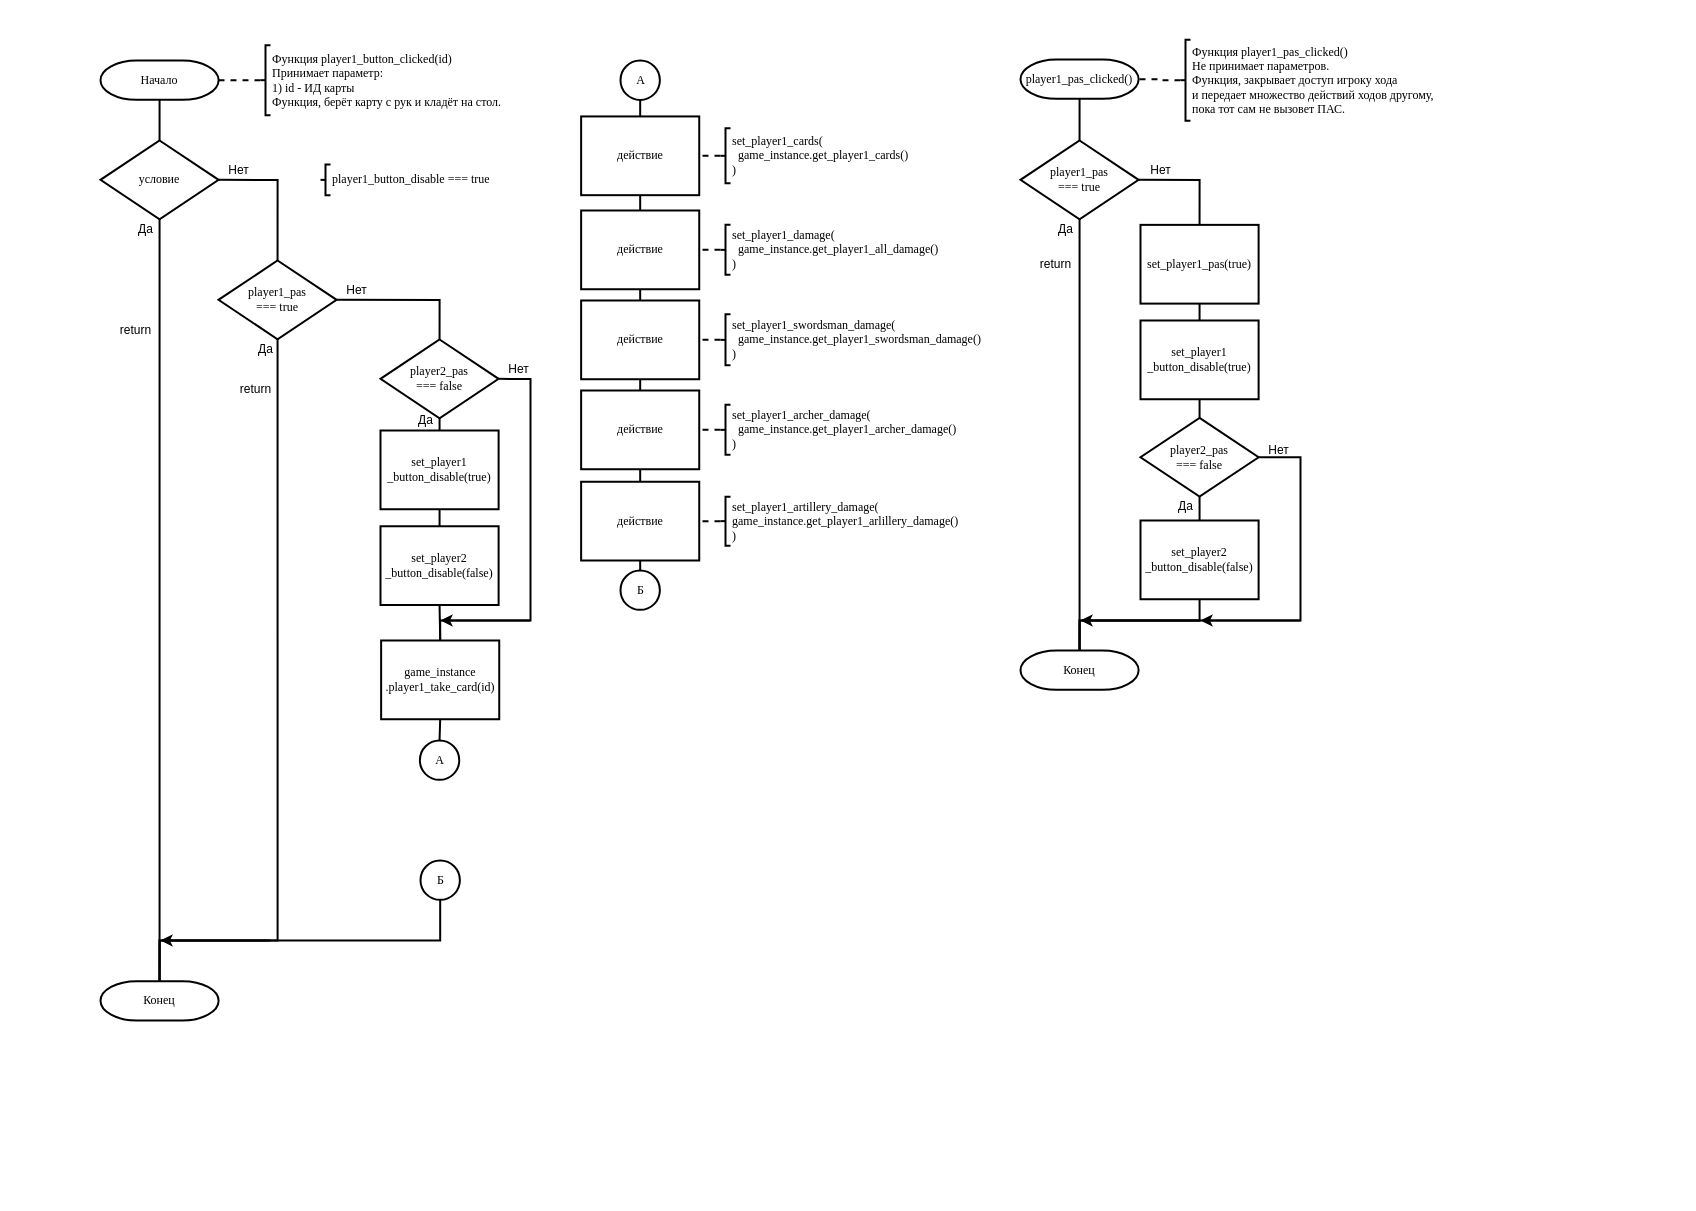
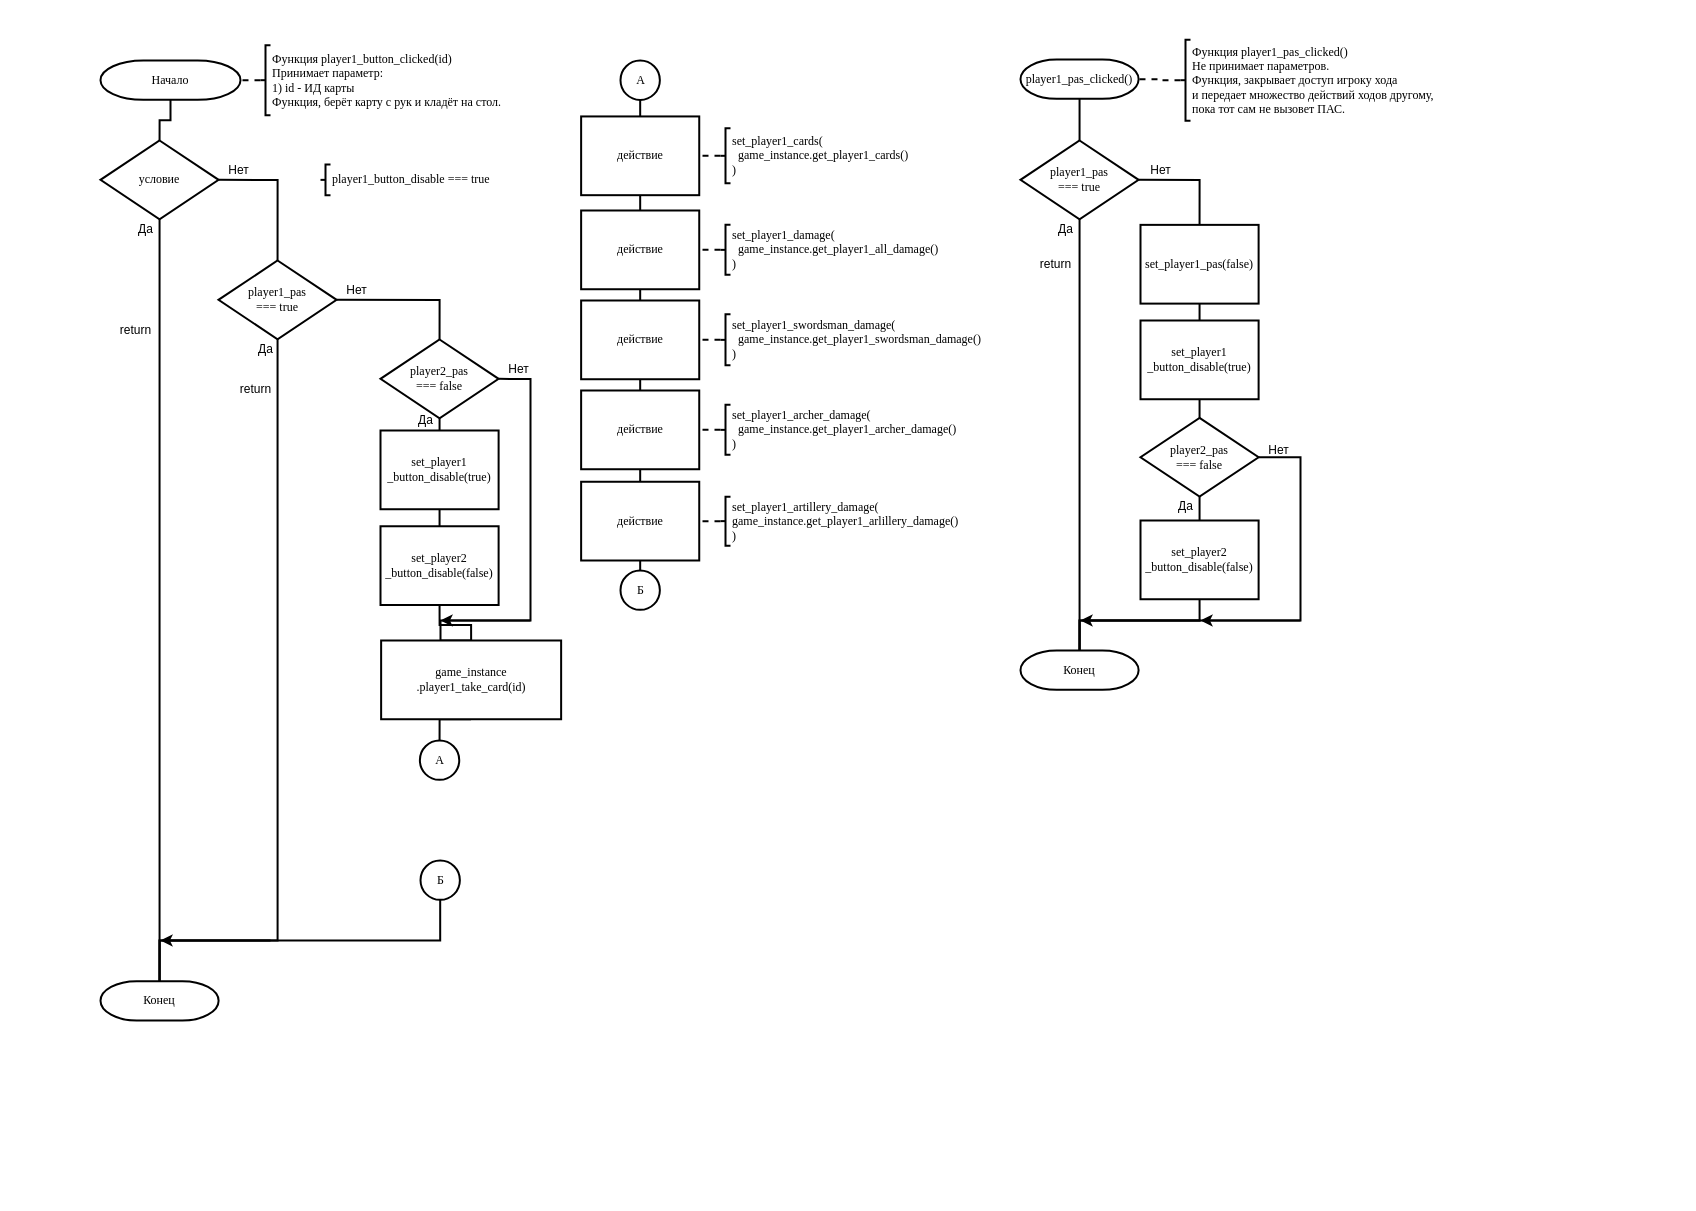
(160, 80) -> (171, 80)
(1200, 265) -> (1200, 265)
(440, 680) -> (471, 680)
